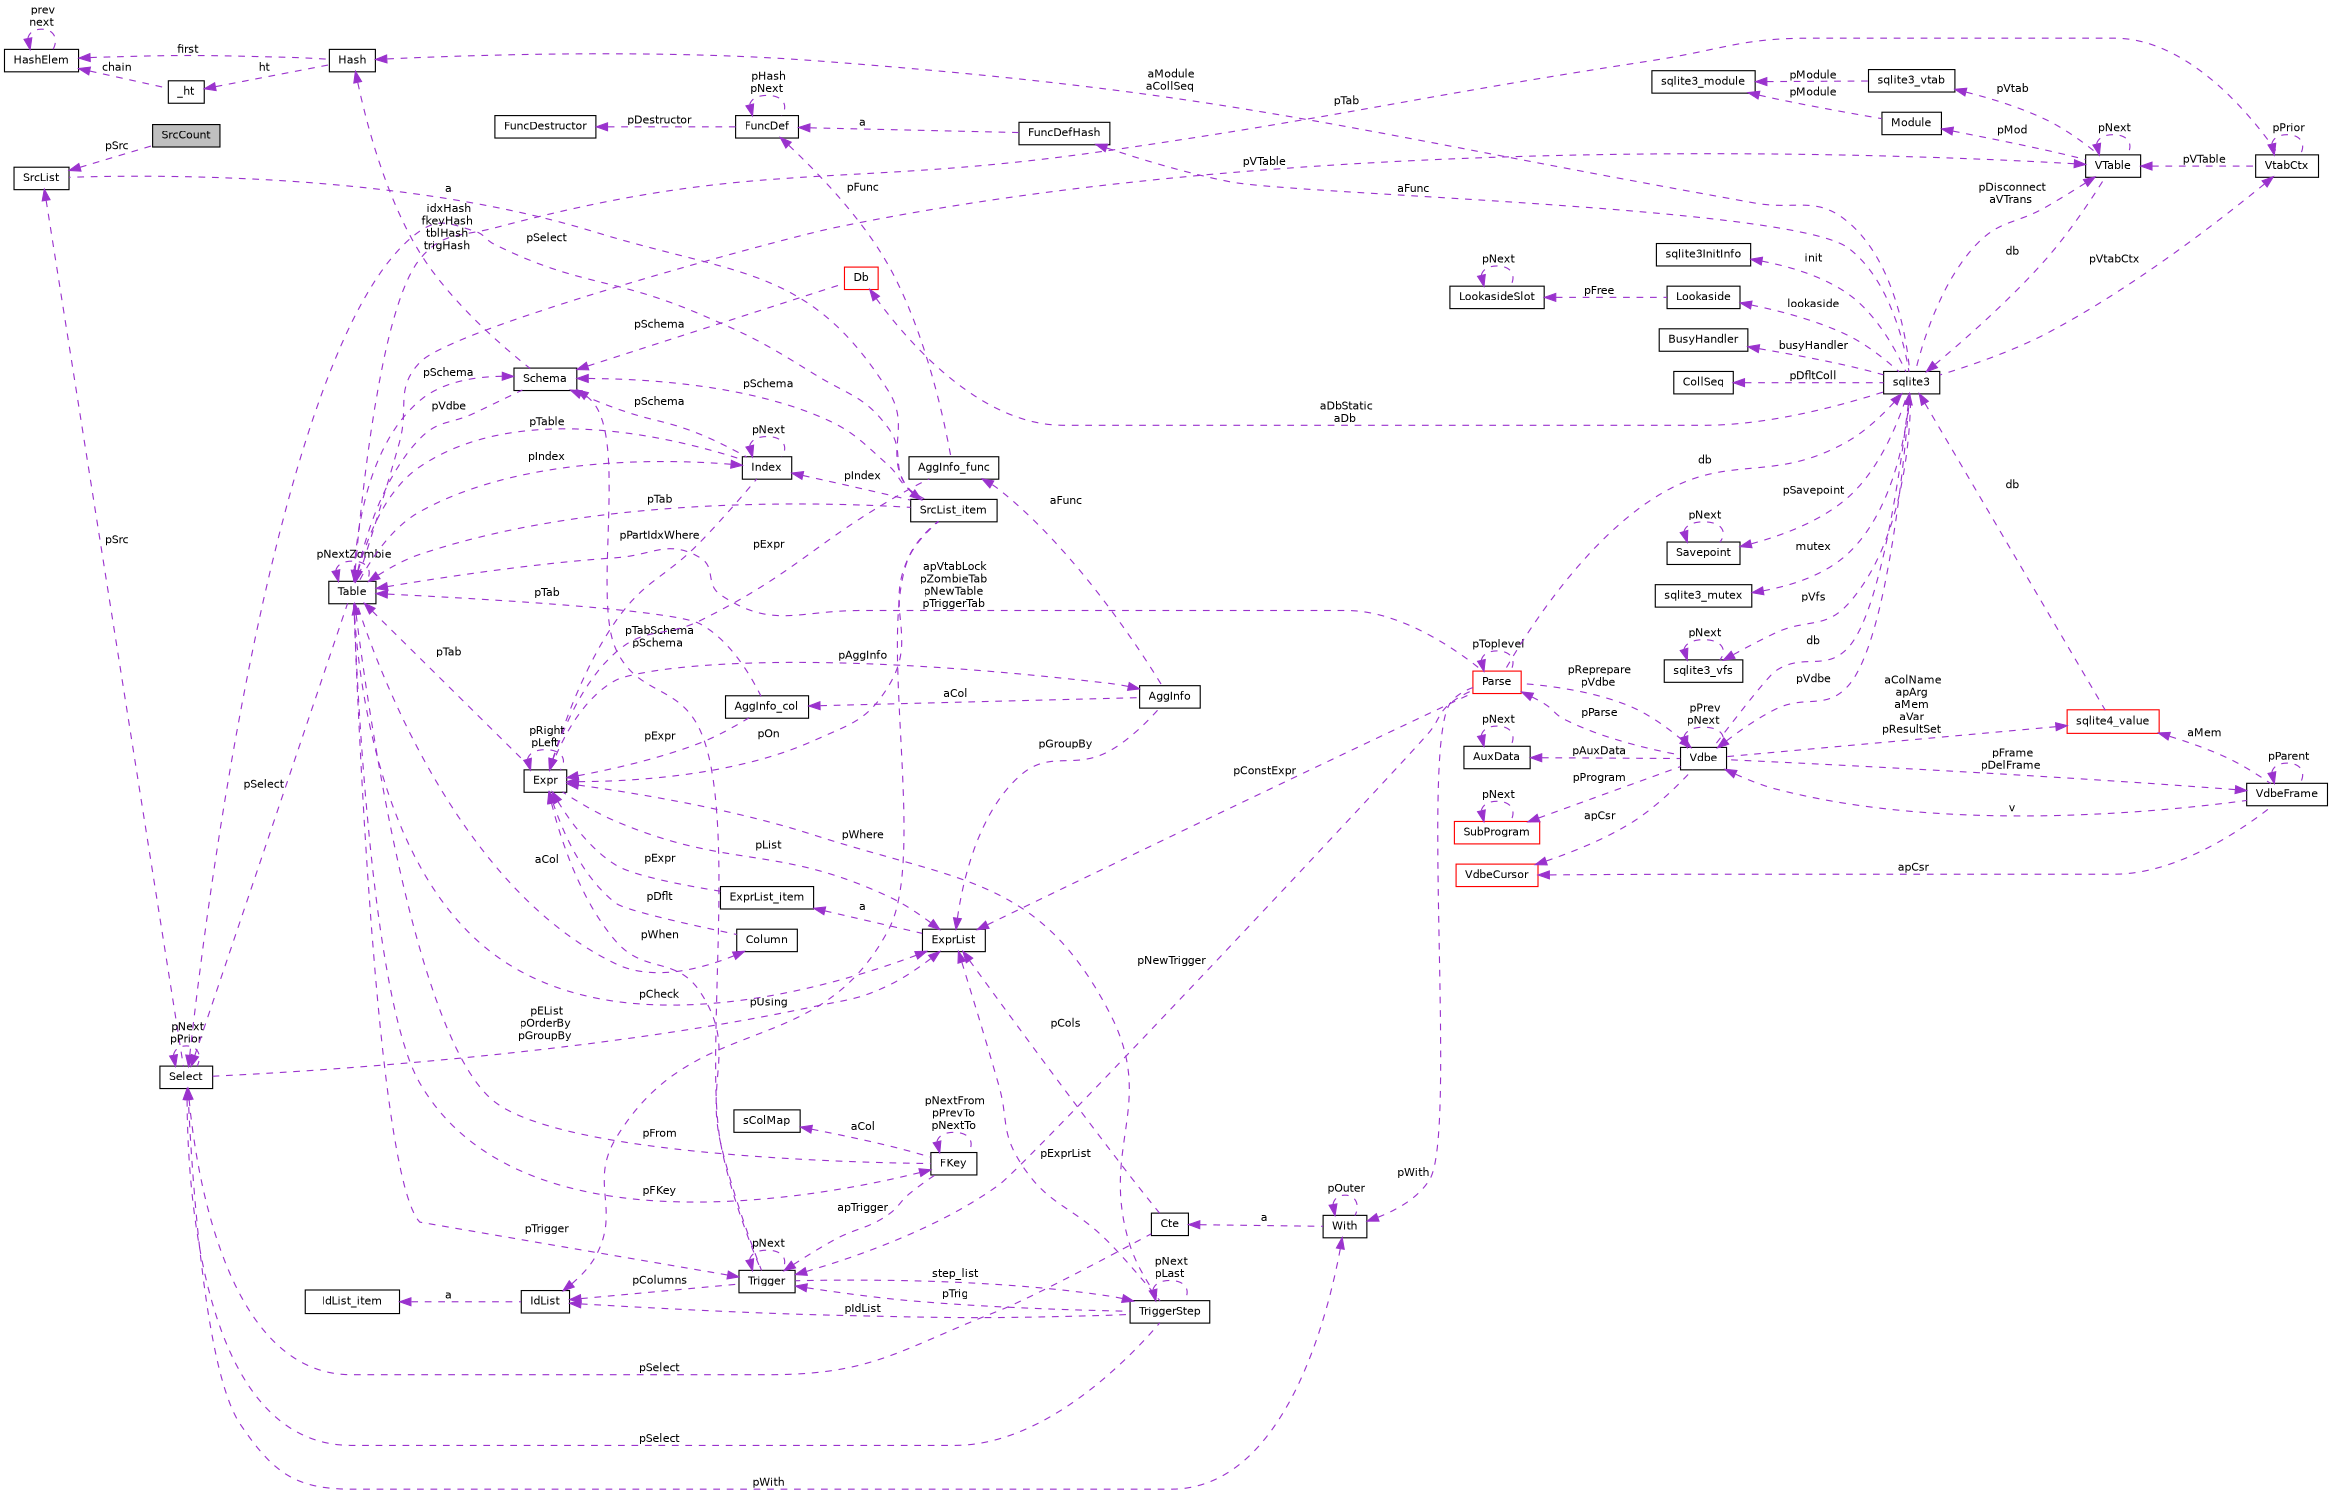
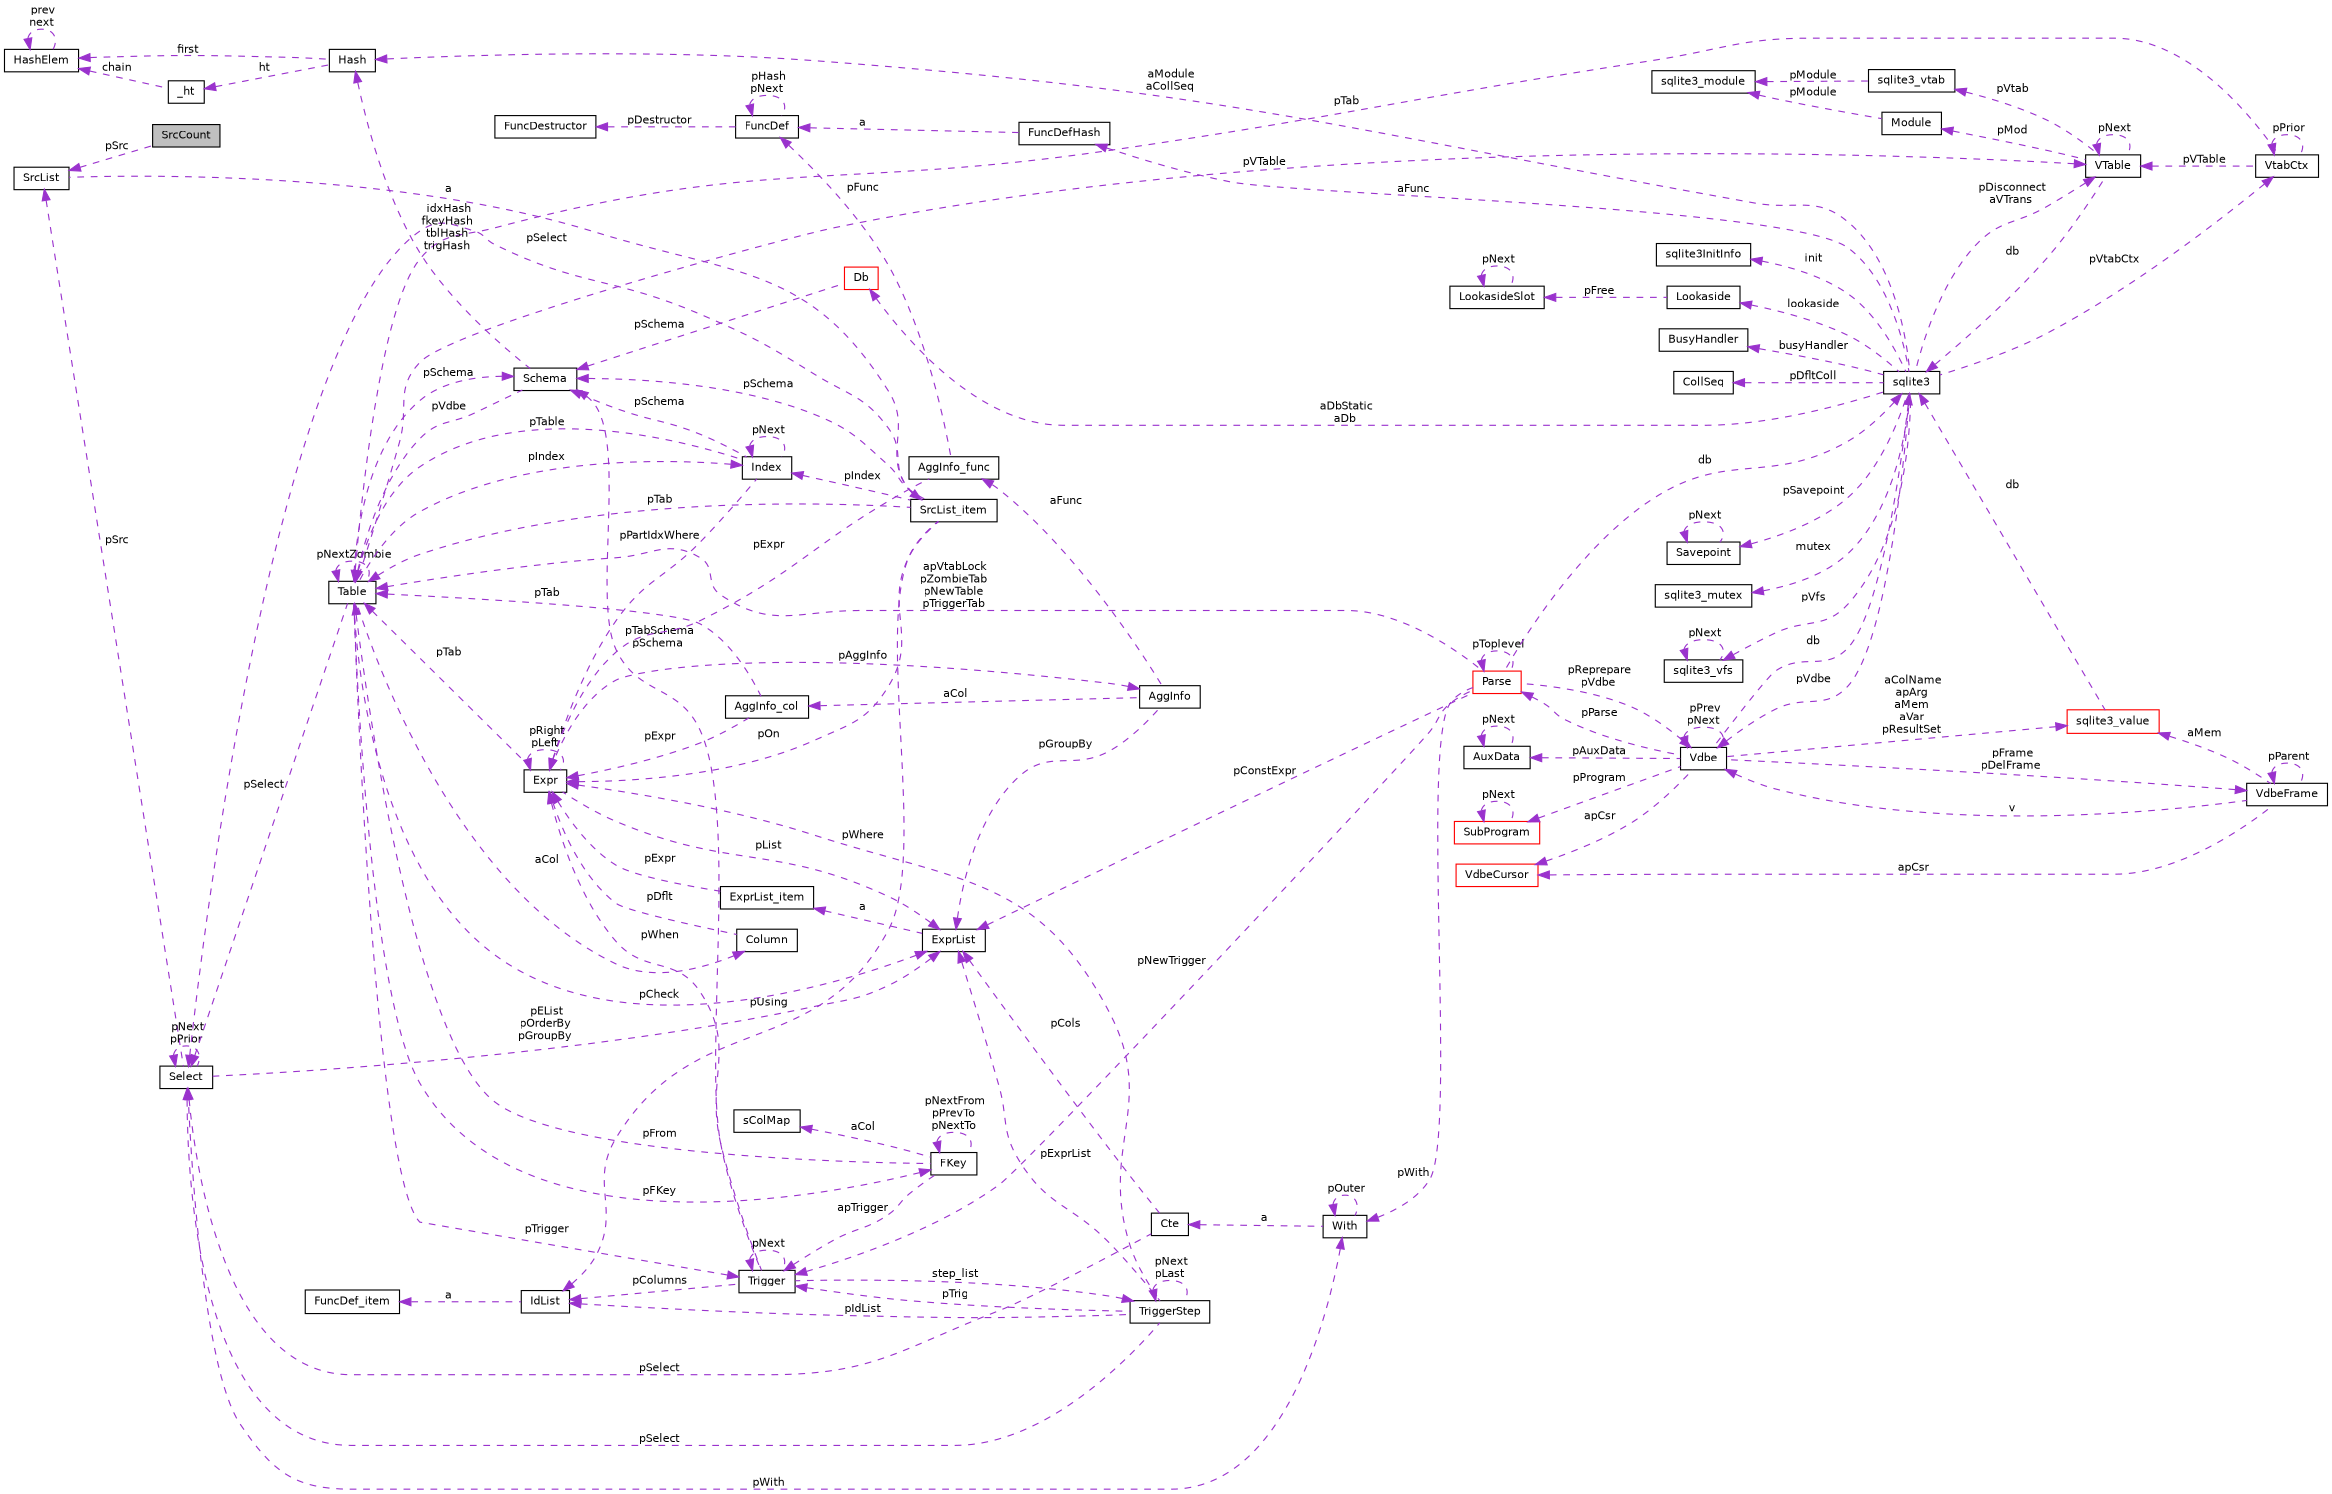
(2113, 722) -> (2113, 722)
(352, 1302) -> (352, 1302)
